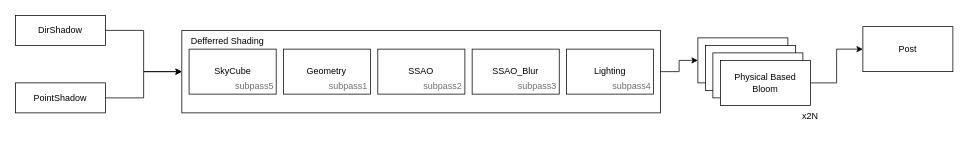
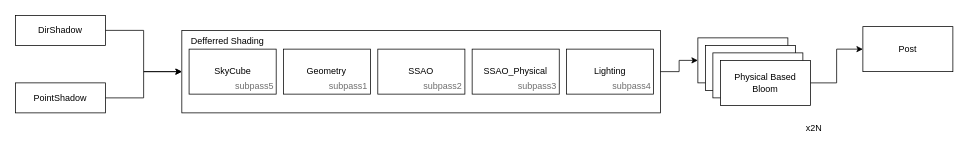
(516, 72) -> (516, 72)
(810, 117) -> (814, 128)
